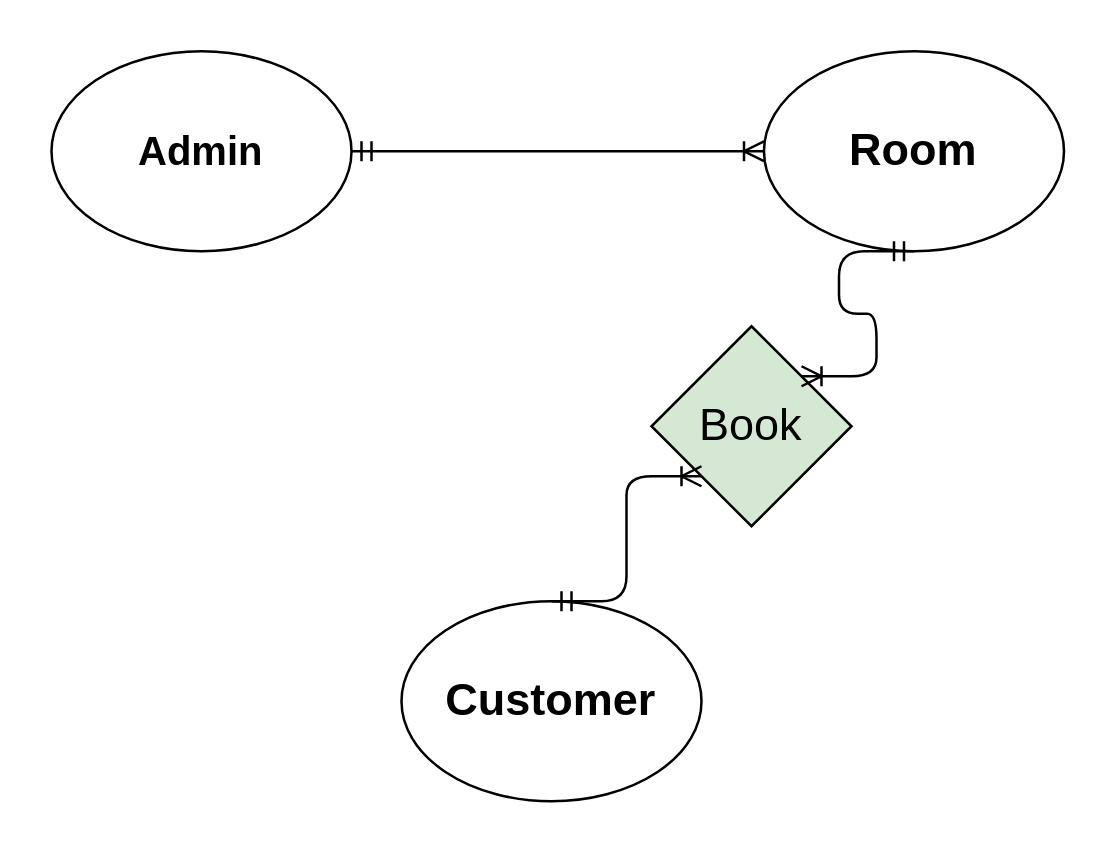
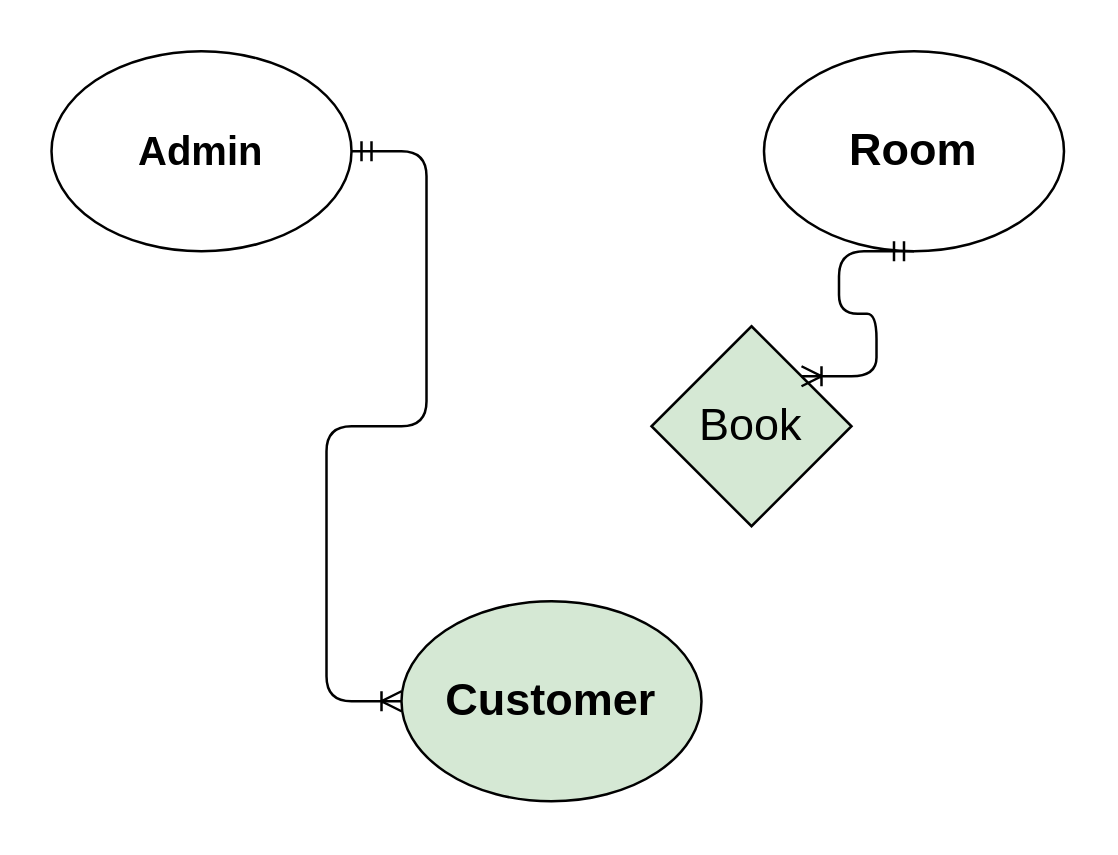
(585, 151) -> (349, 426)
(626, 534) -> none
(551, 701) -> (551, 701)
